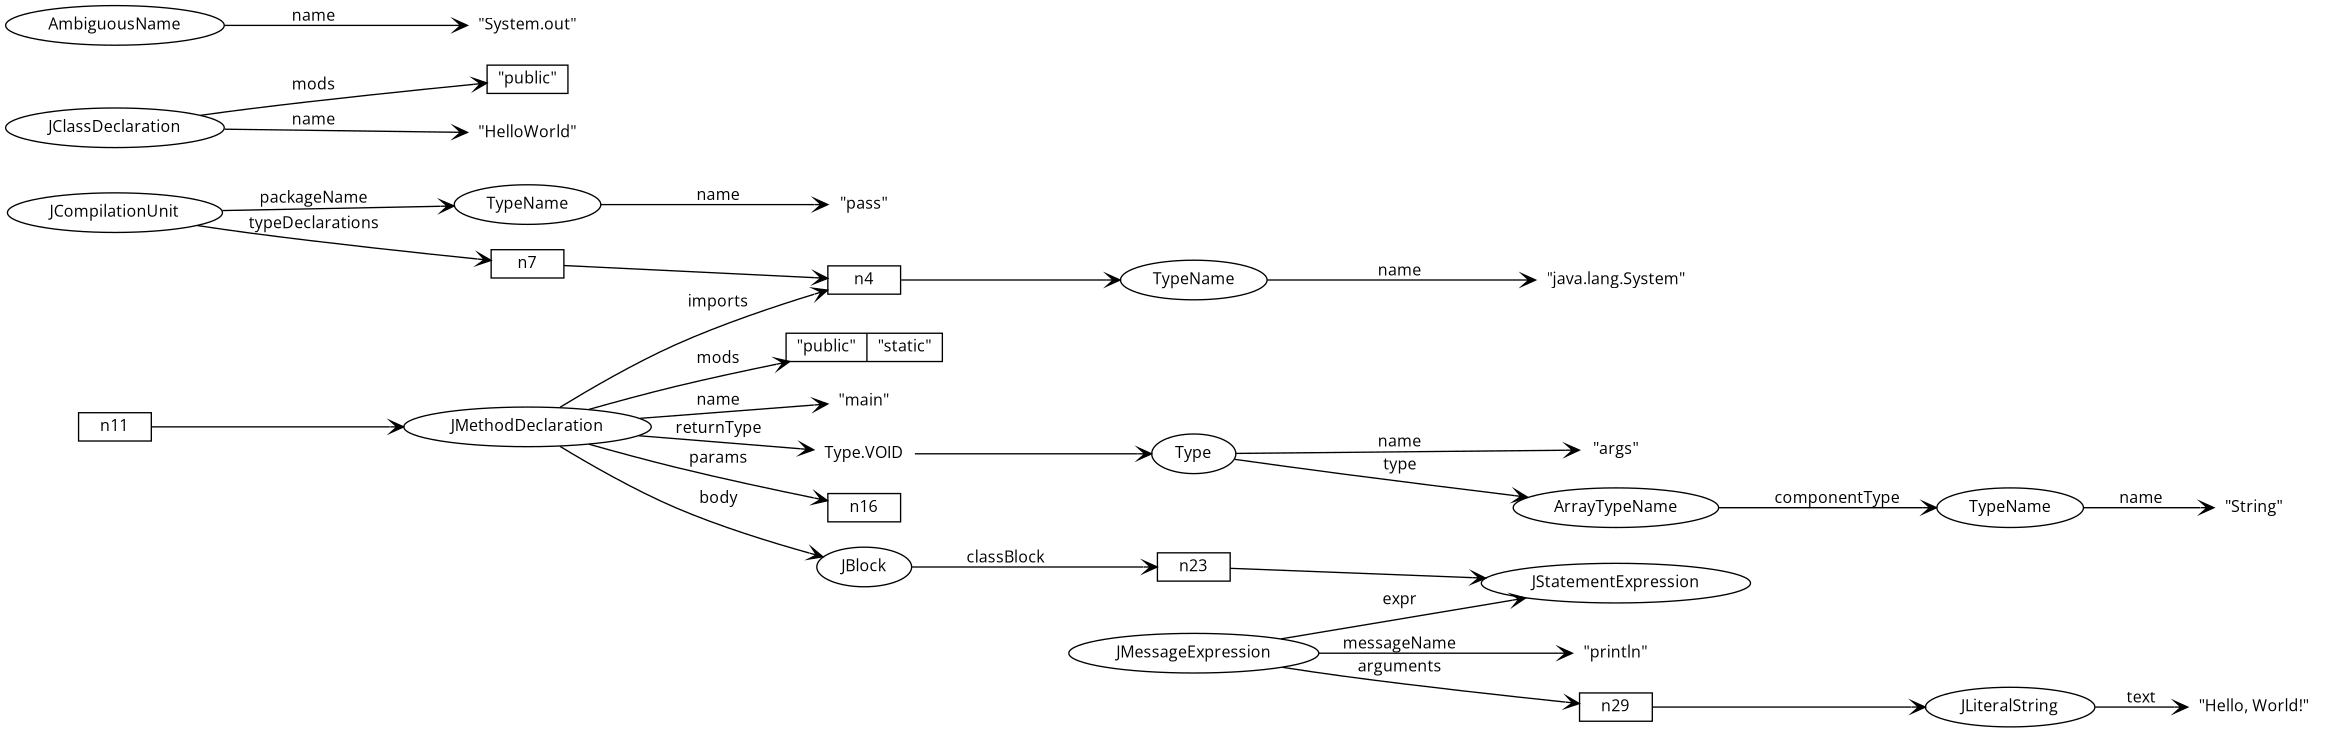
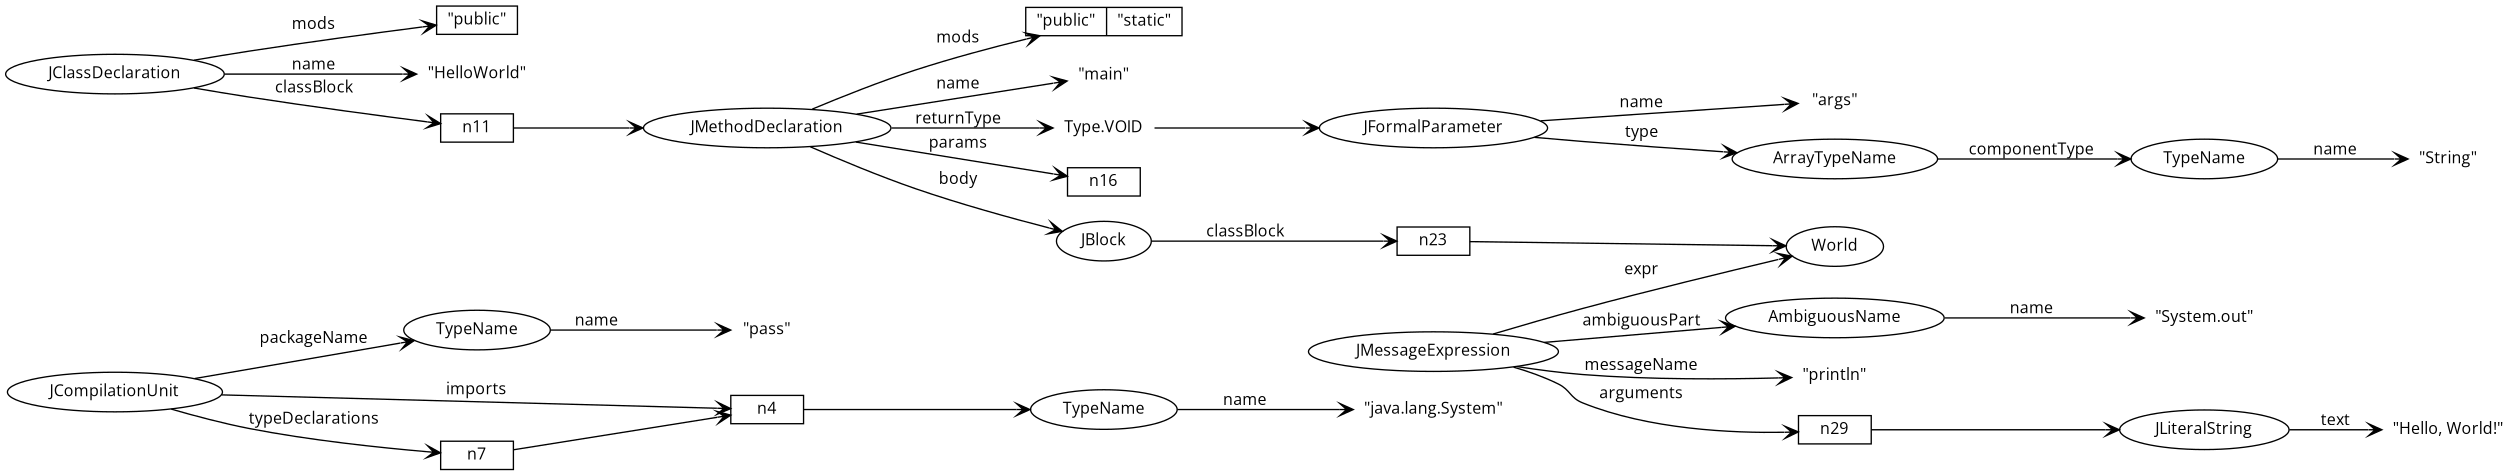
none -> (310, 106)
none -> (1633, 335)
(683, 341) -> (469, 402)
(1194, 454) -> (1433, 128)
(1616, 583) -> (1835, 247)
